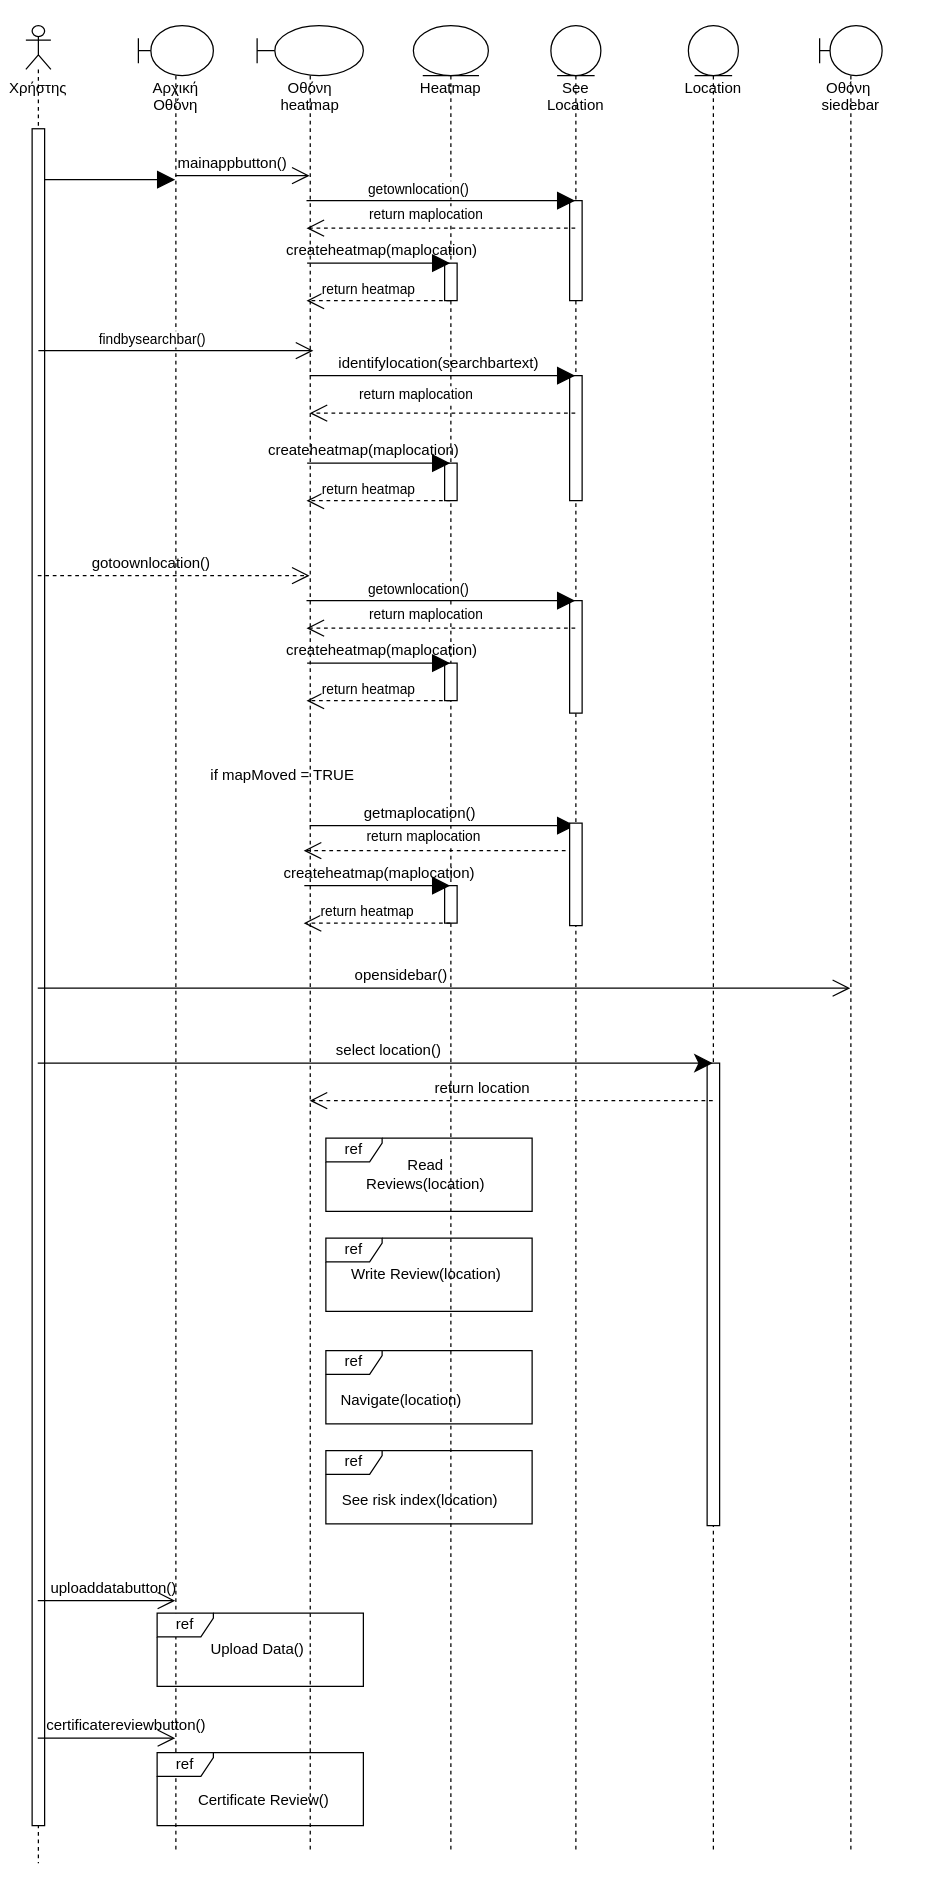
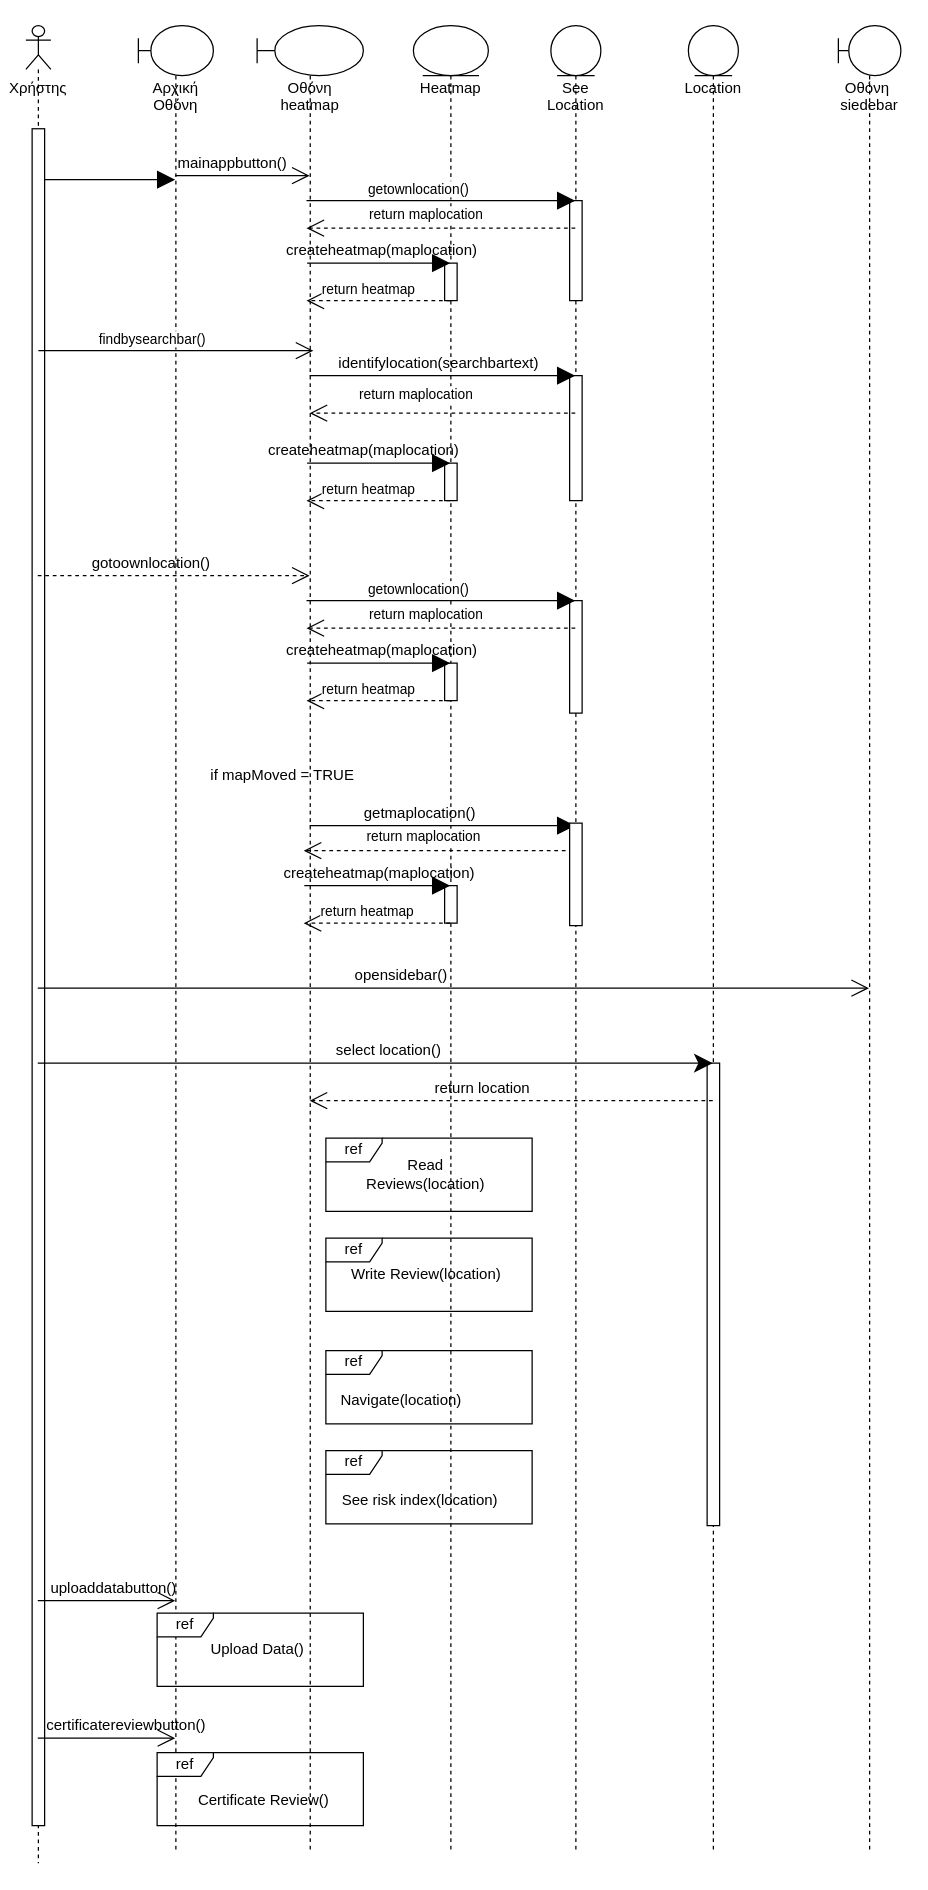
(851, 938) -> (869, 938)
